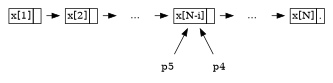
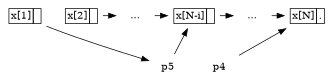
(49, 16) -> (94, 43)
(208, 45) -> (259, 44)
